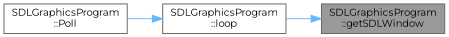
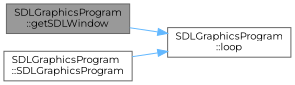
(66, 19) -> (68, 66)
(299, 19) -> (144, 30)
